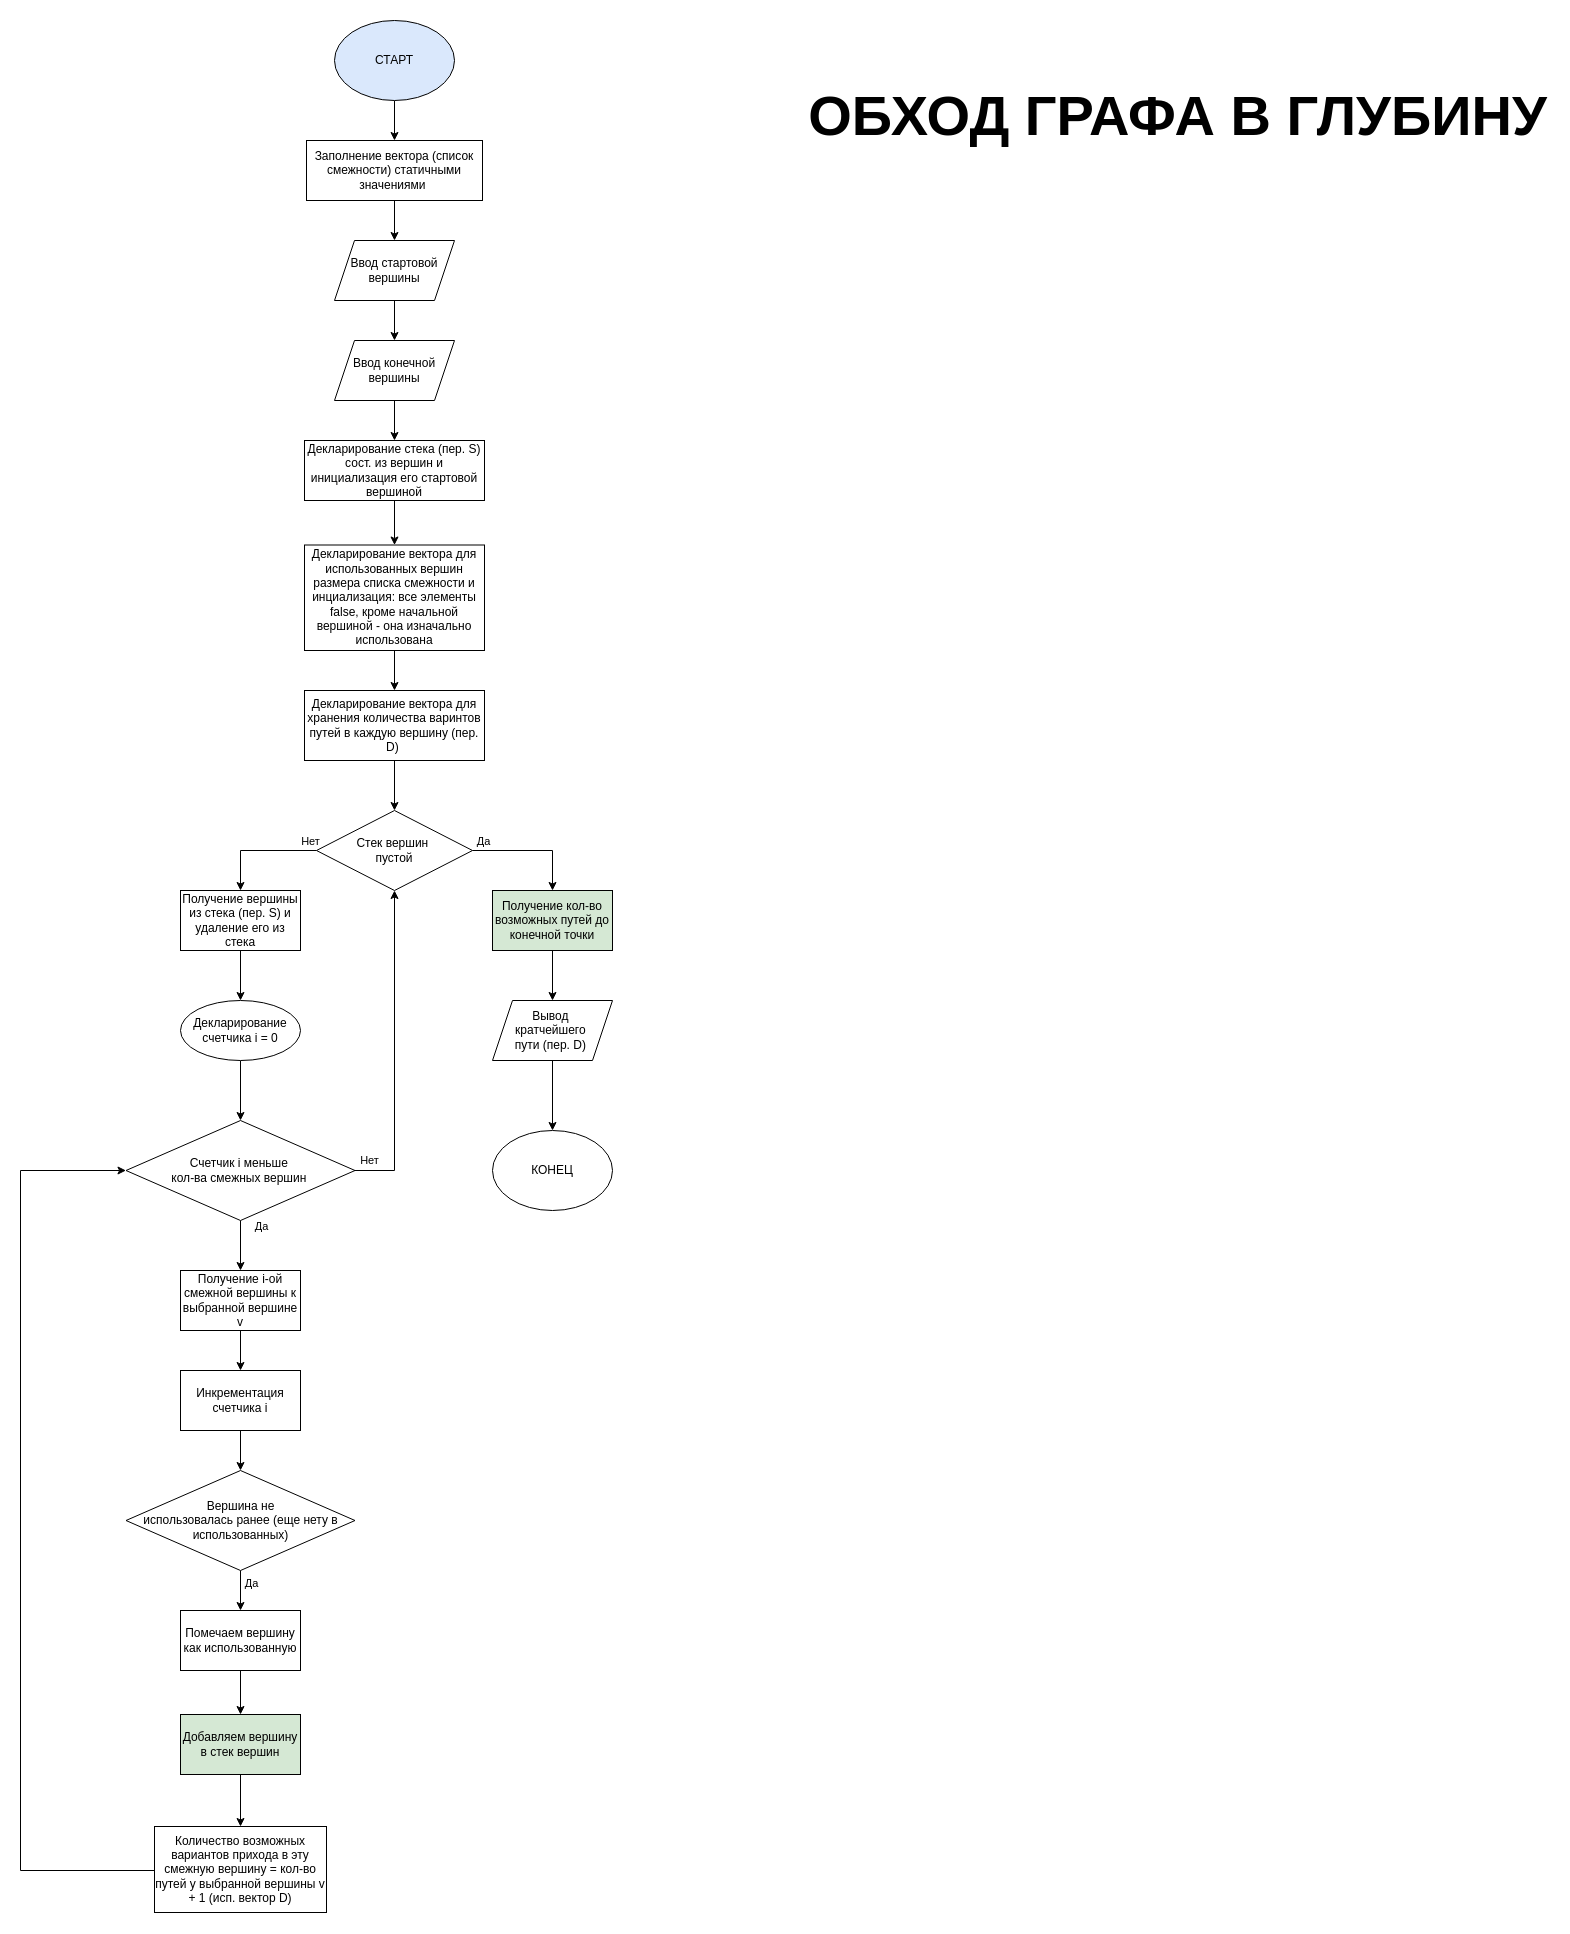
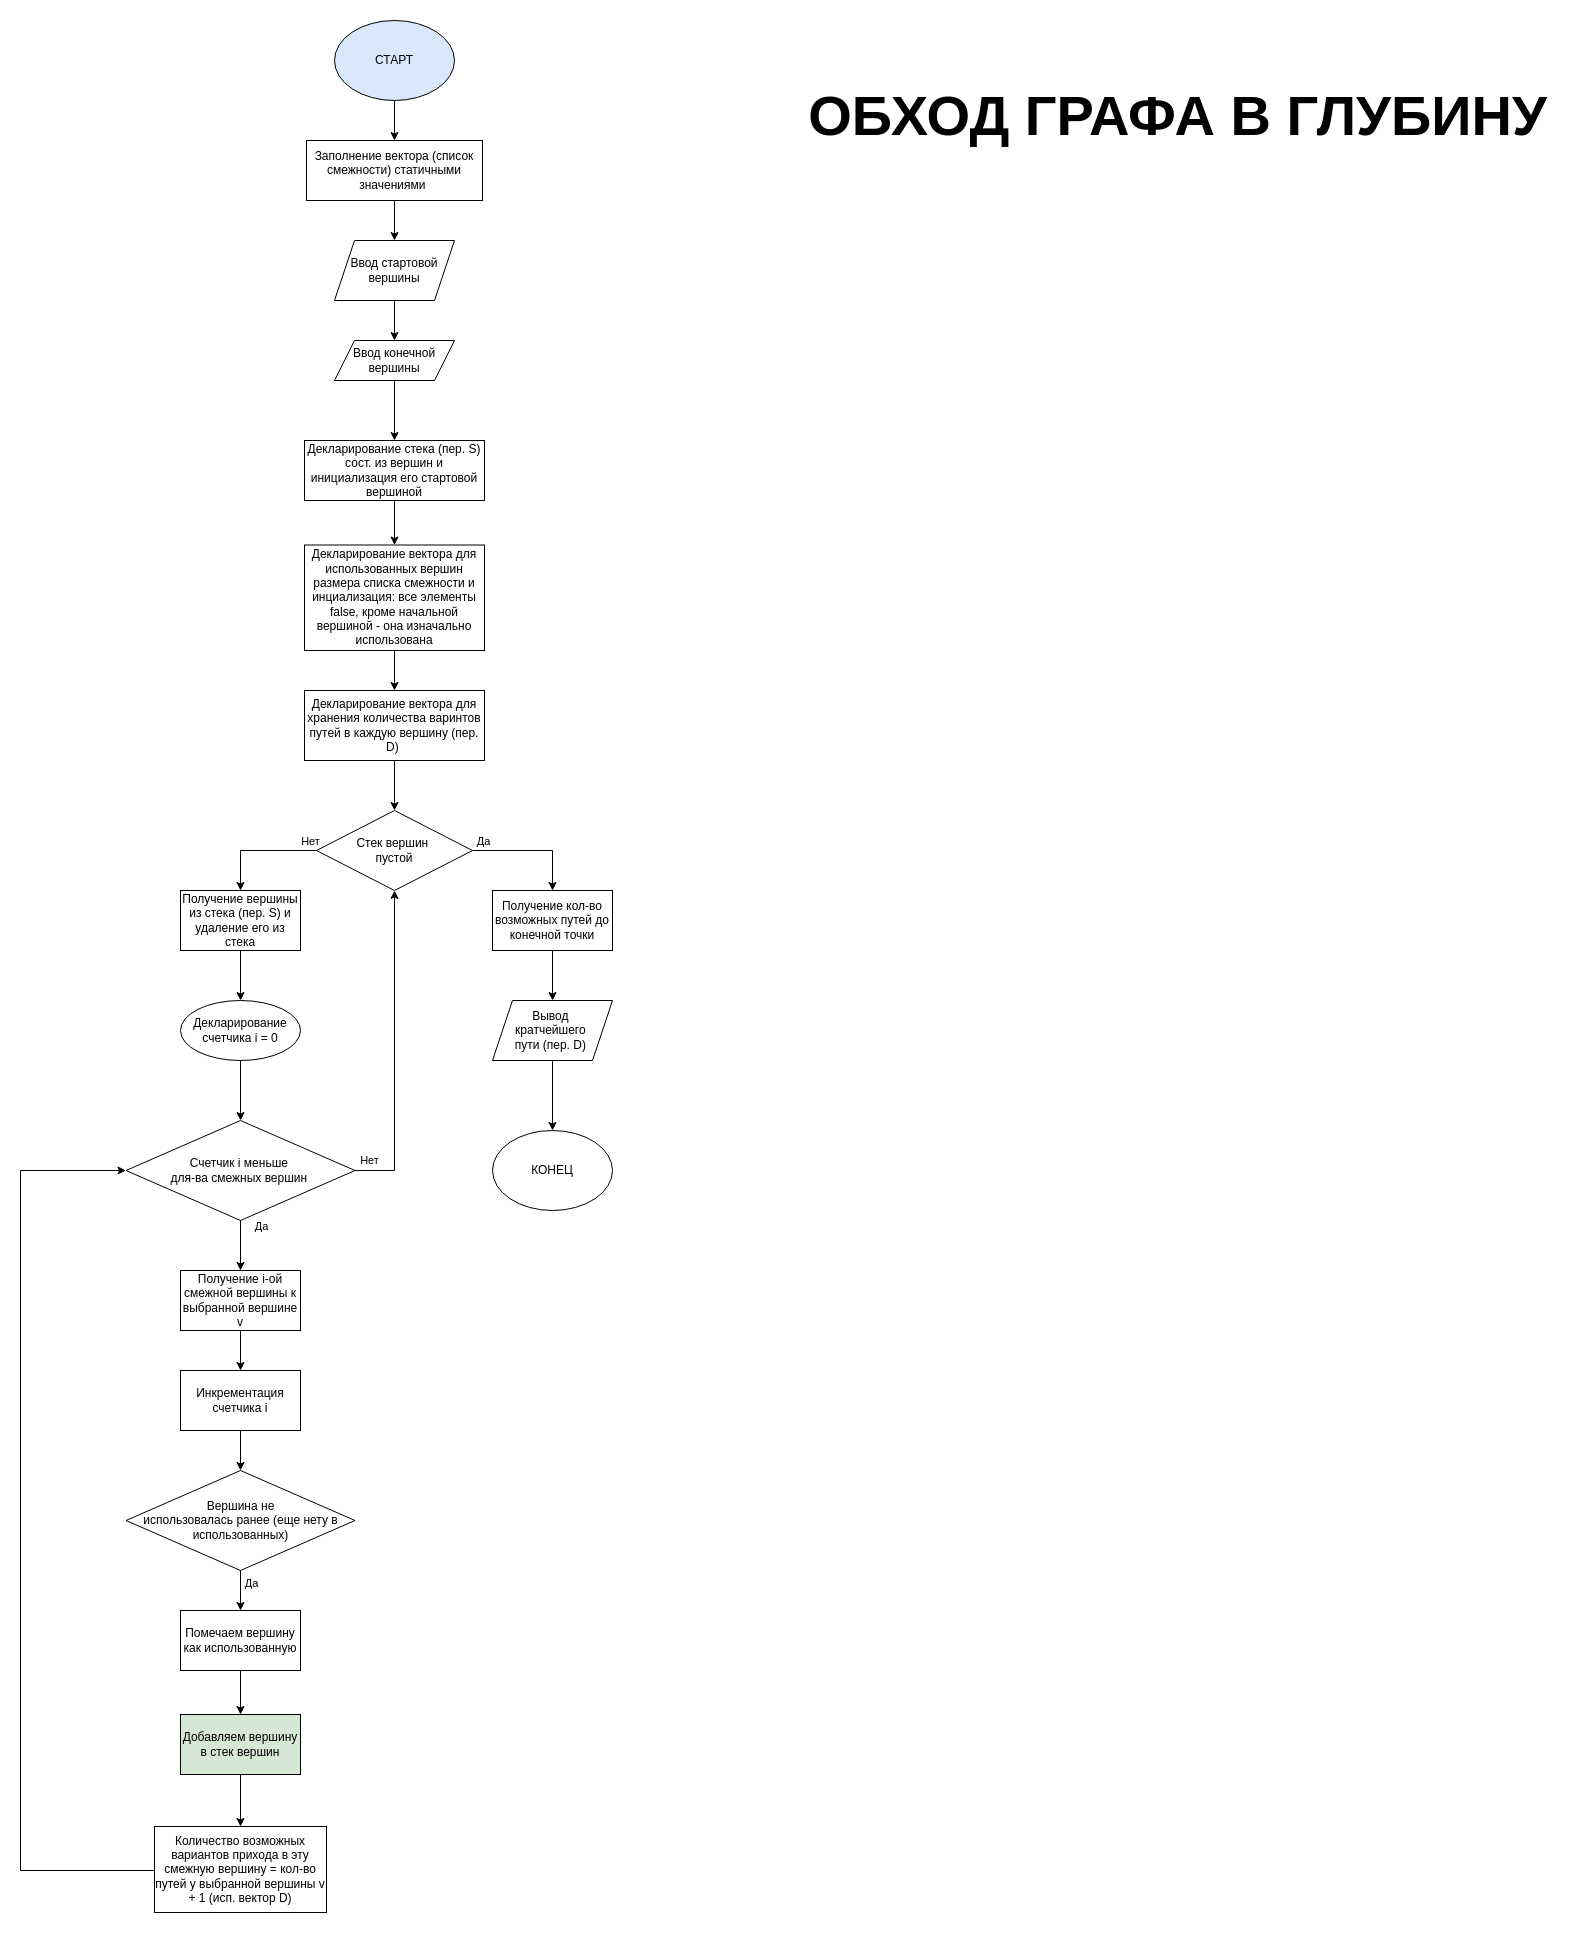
(395, 371) -> (395, 361)
(553, 921) -> (553, 921)
(241, 1171) -> (241, 1171)
